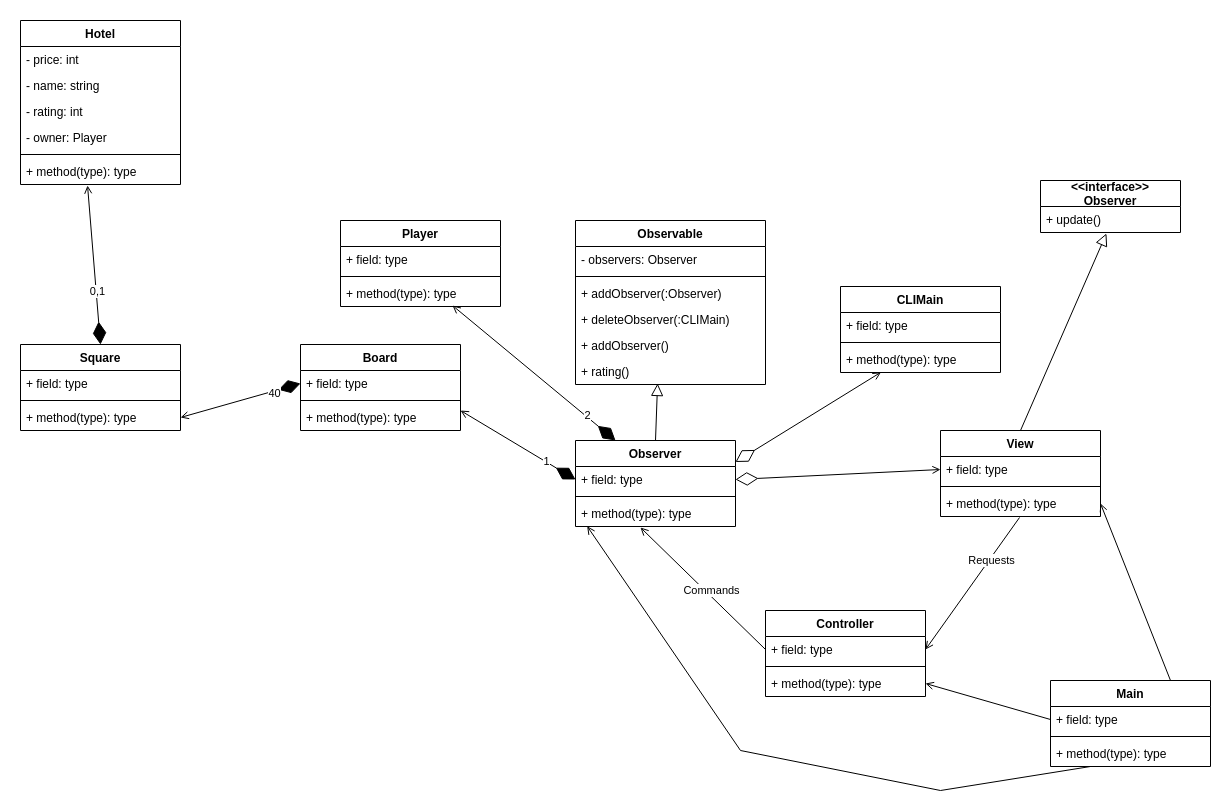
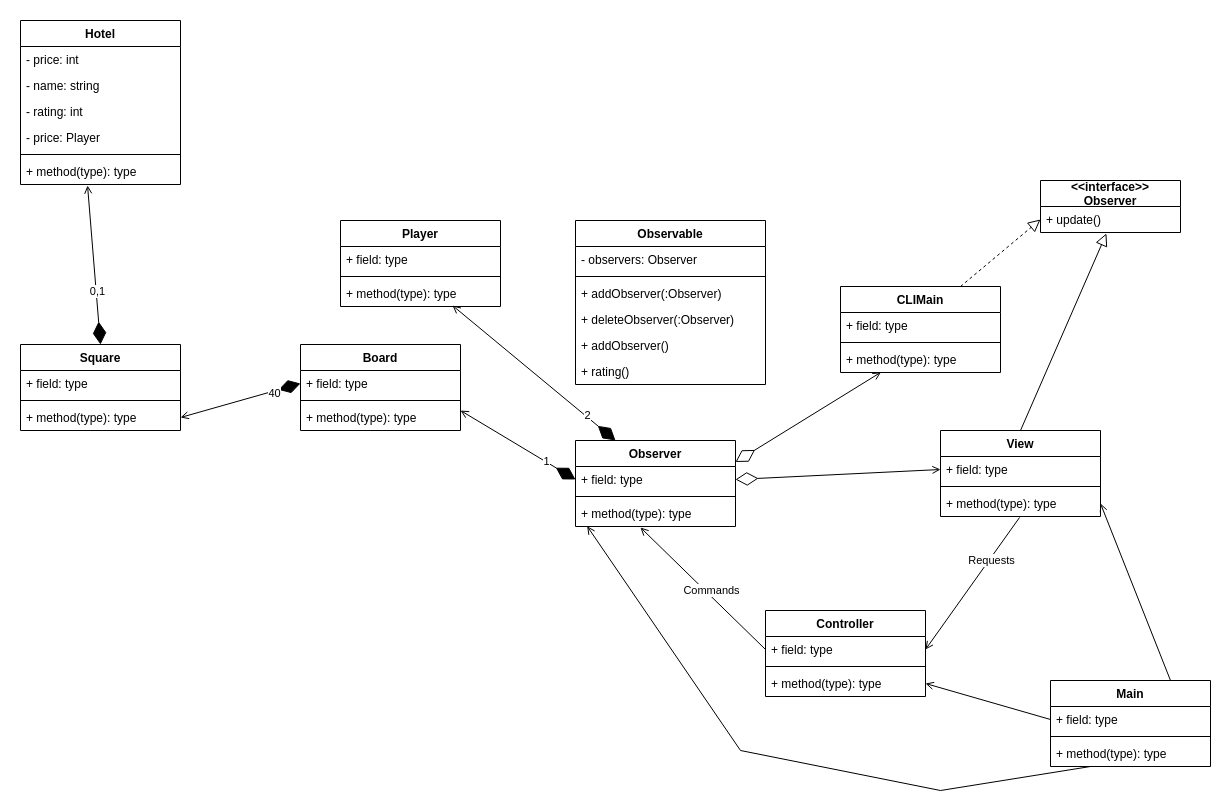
(71, 139) -> (69, 139)
none -> (996, 257)
(662, 320) -> (667, 320)
(656, 418) -> none
